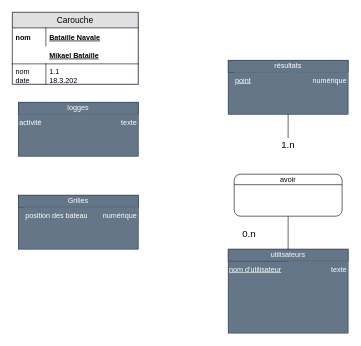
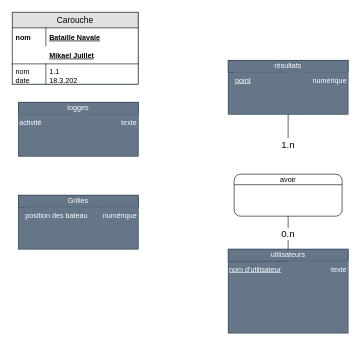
(74, 55) -> (72, 55)
(249, 234) -> (288, 234)
